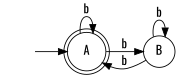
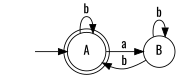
(125, 45) -> (125, 45)
